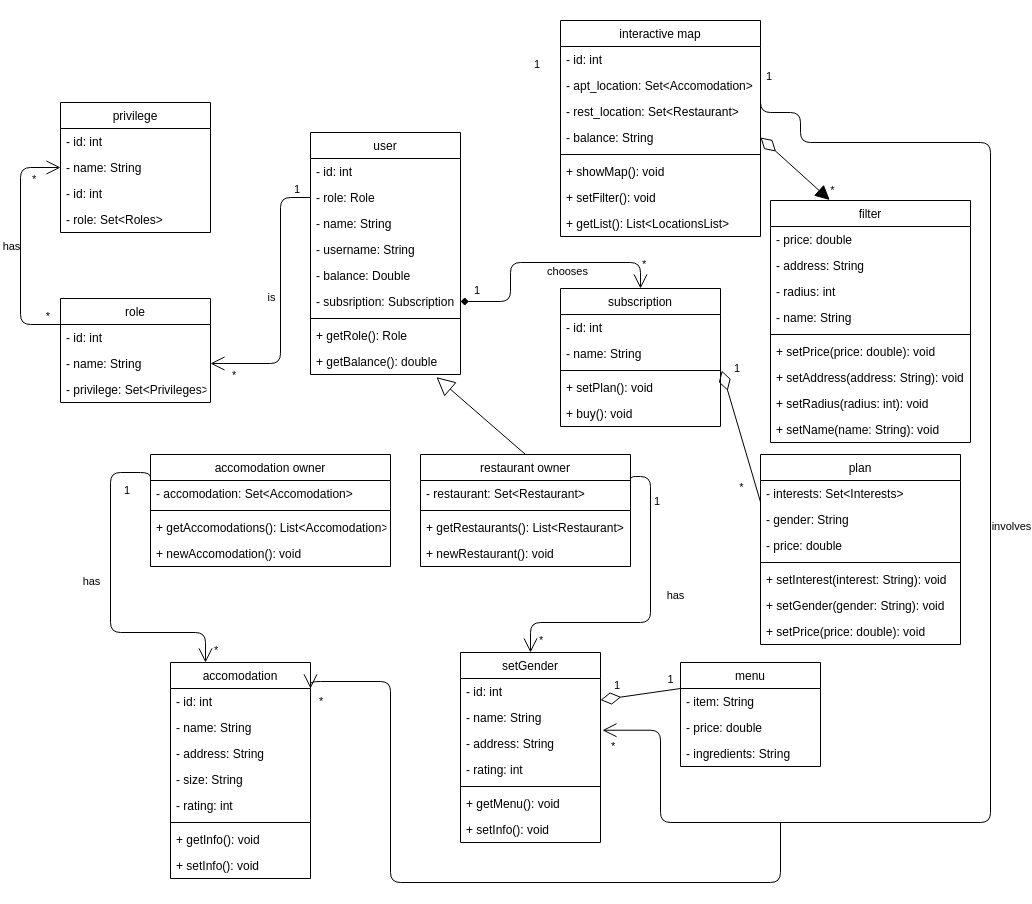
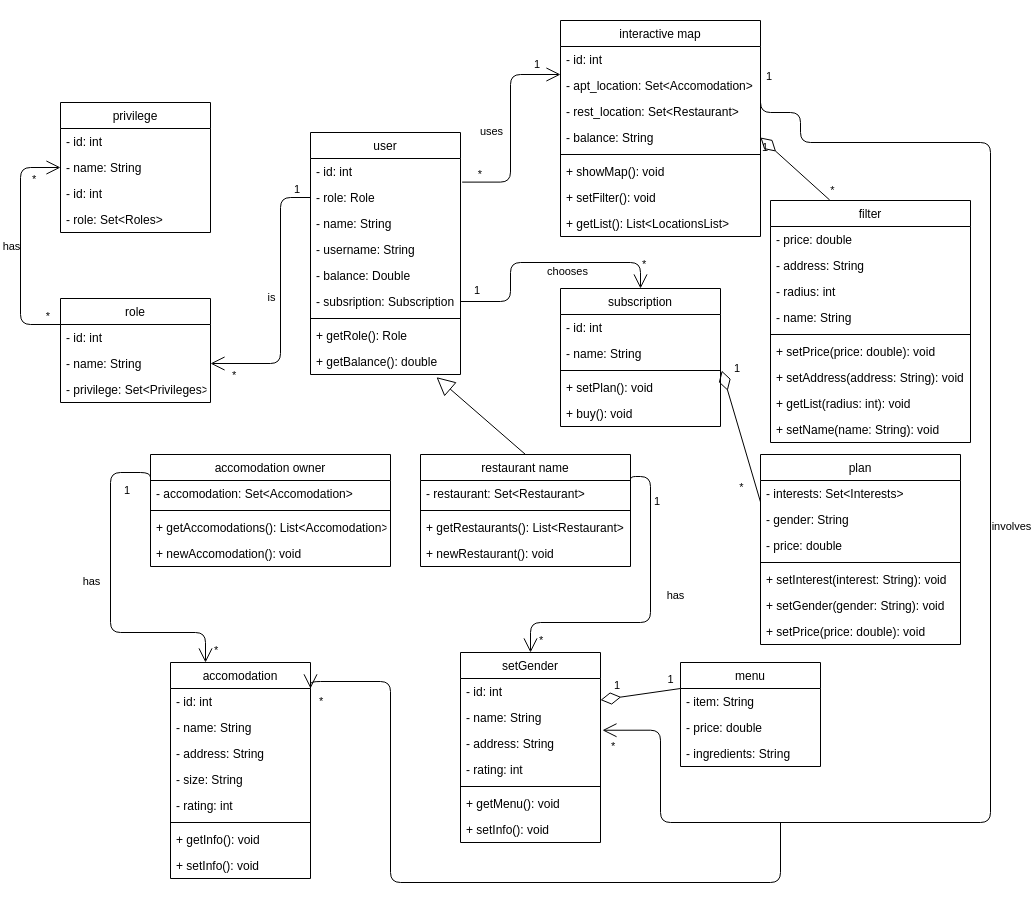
none -> (511, 129)
(818, 189) -> (822, 193)
(469, 302) -> (465, 302)
(863, 404) -> (856, 404)
(525, 468) -> (525, 468)
